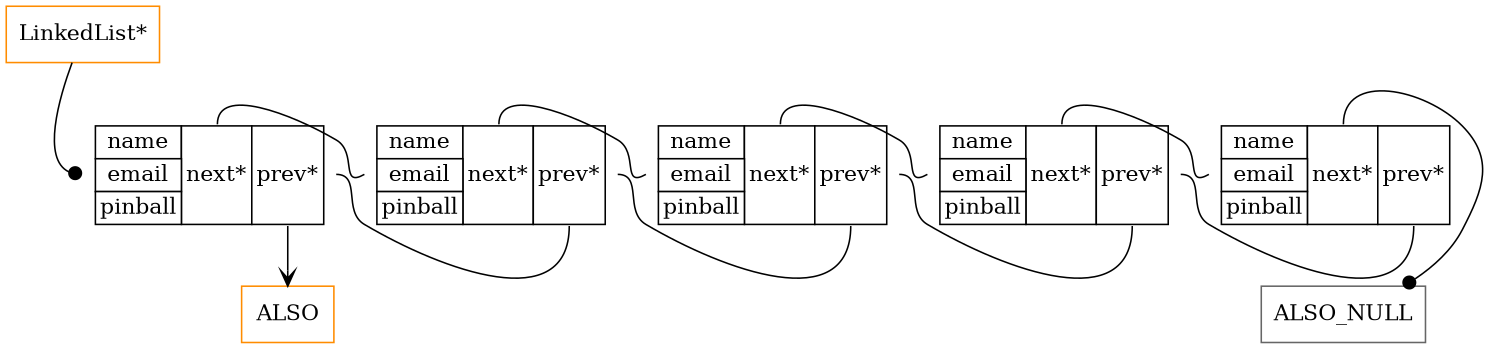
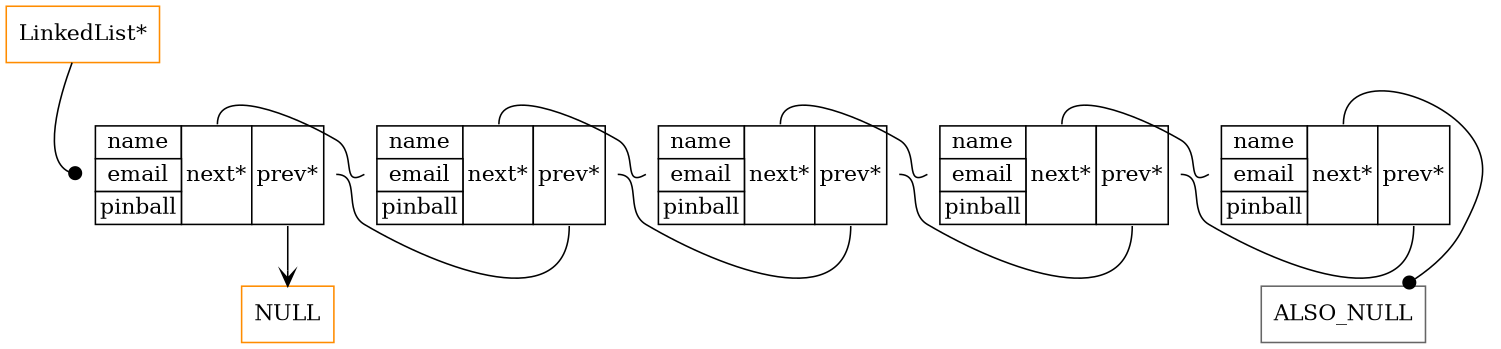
(288, 314) -> (288, 314)
